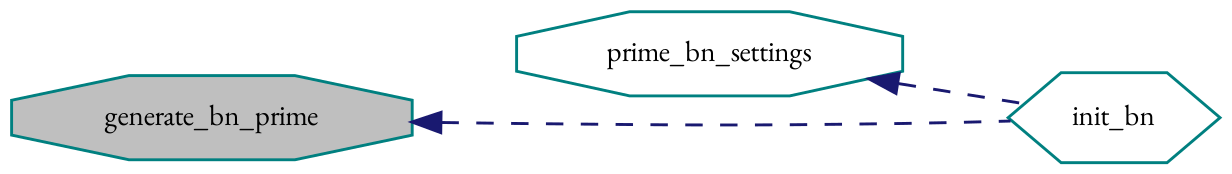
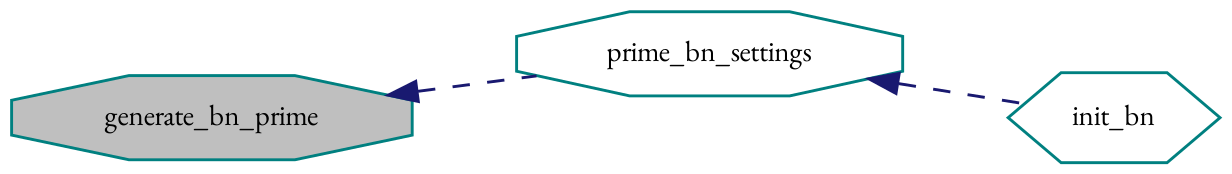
(726, 125) -> (477, 84)
